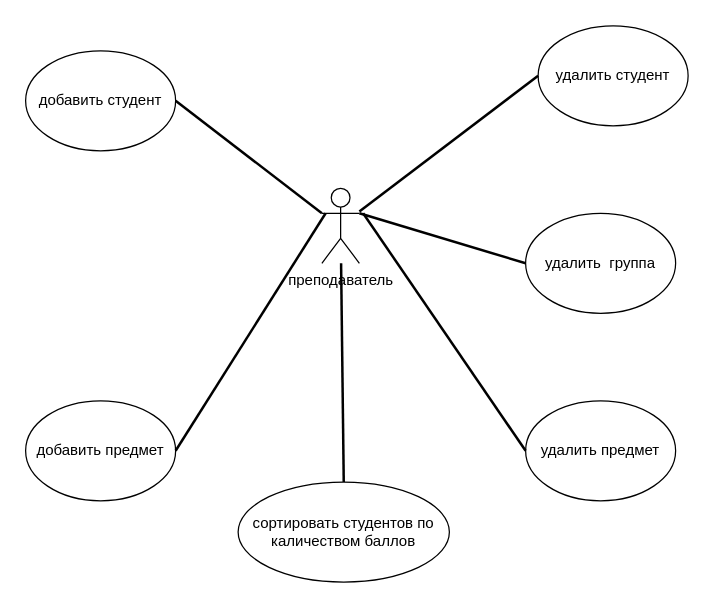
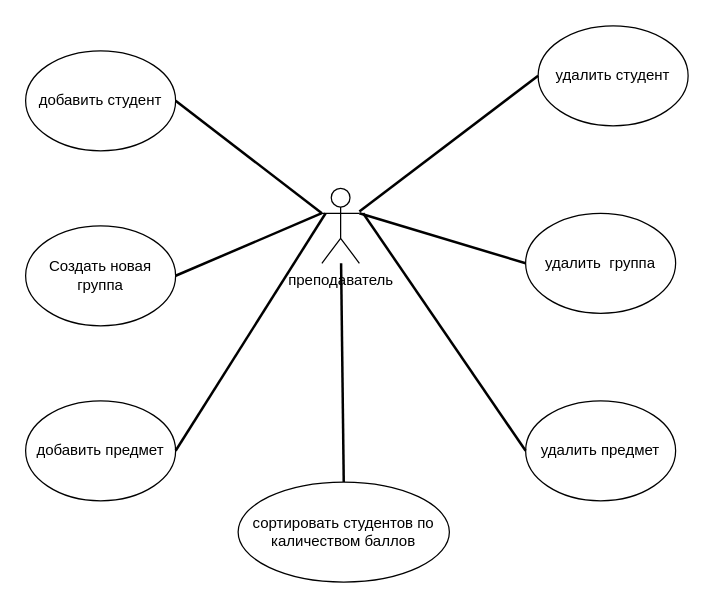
none -> (247, 245)
none -> (101, 276)
